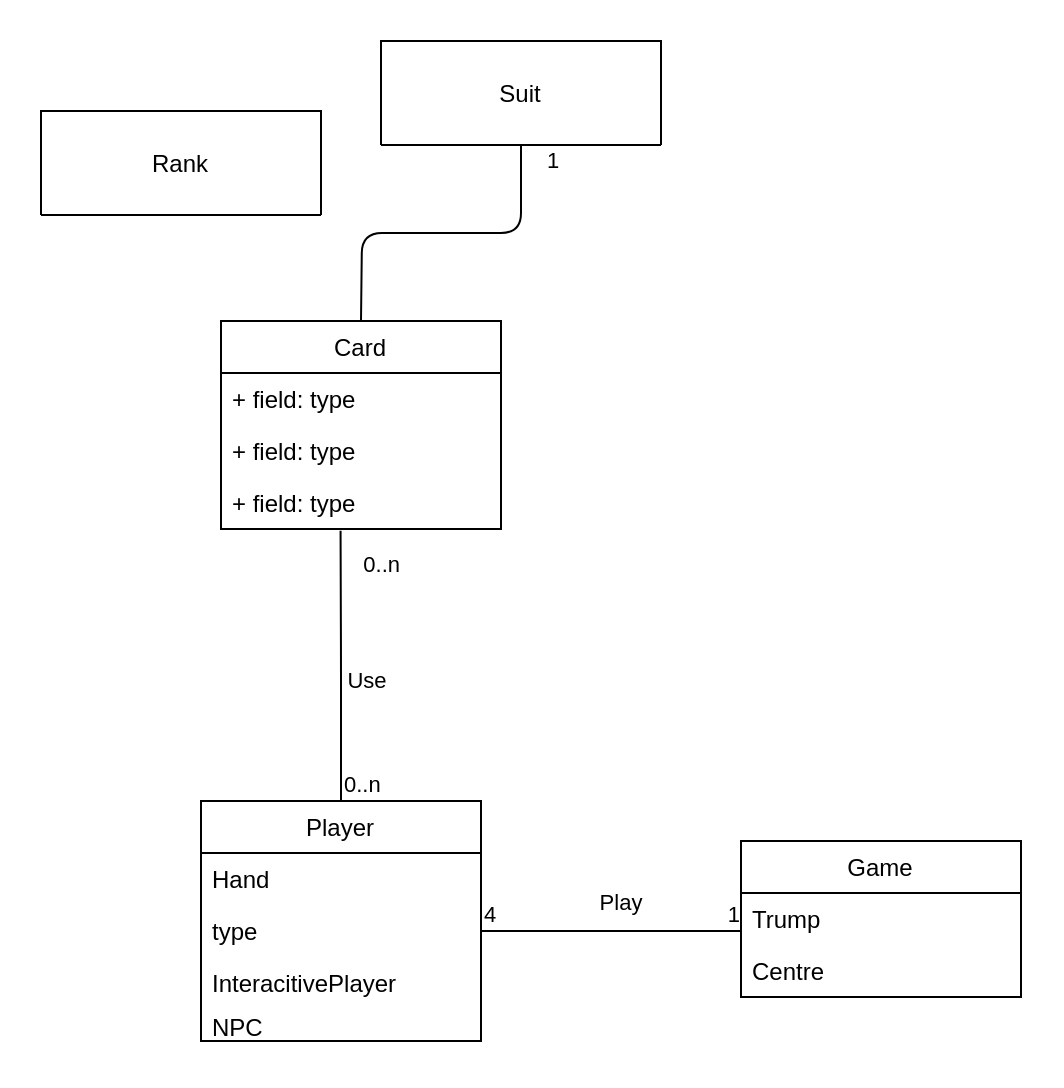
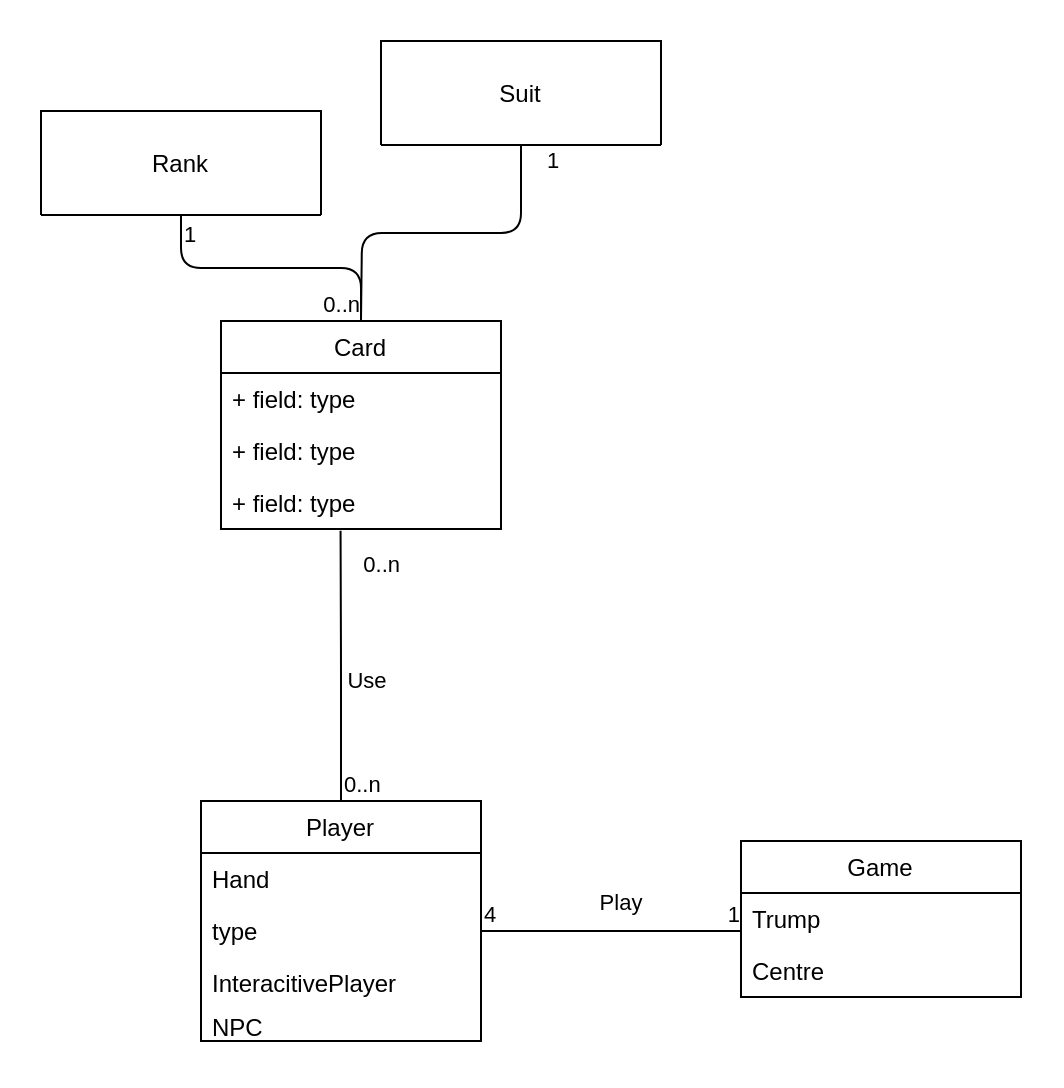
none -> (249, 268)
